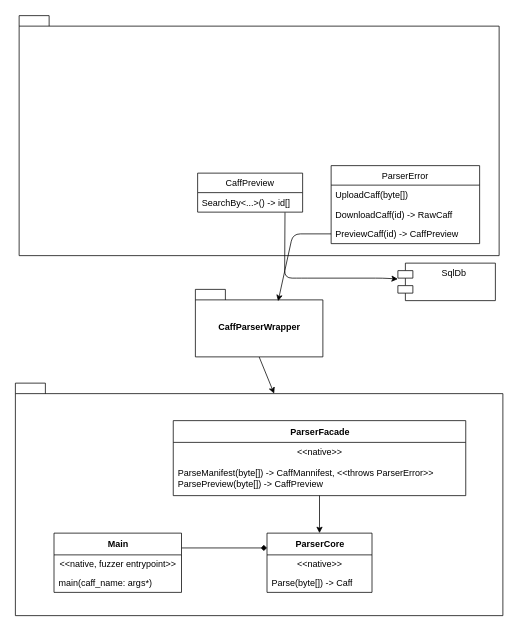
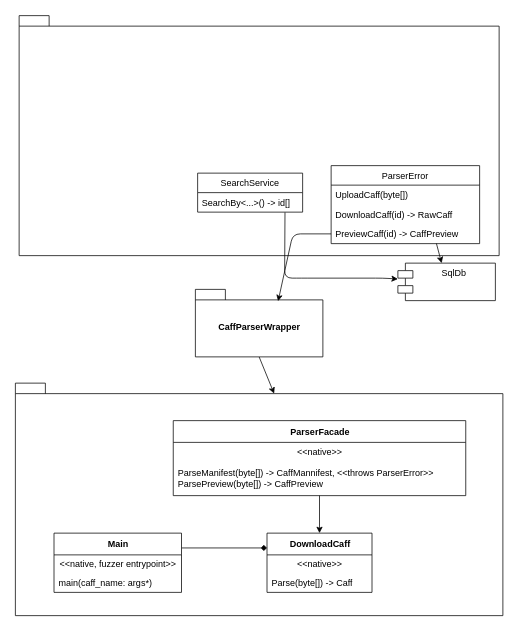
(250, 183) -> (250, 183)
none -> (438, 250)
(320, 544) -> (320, 544)
